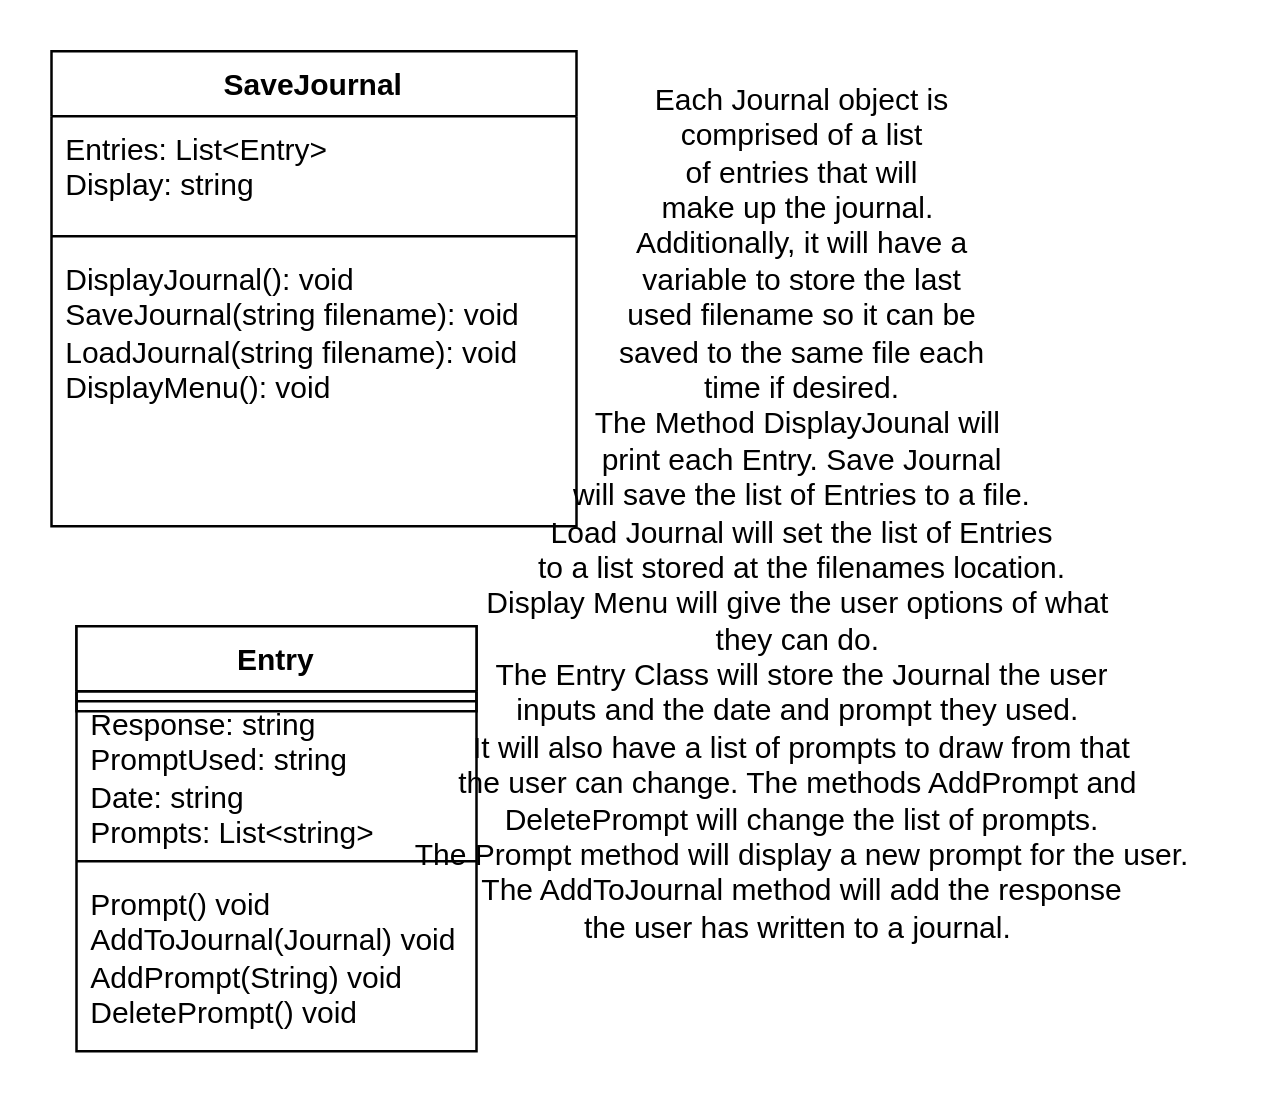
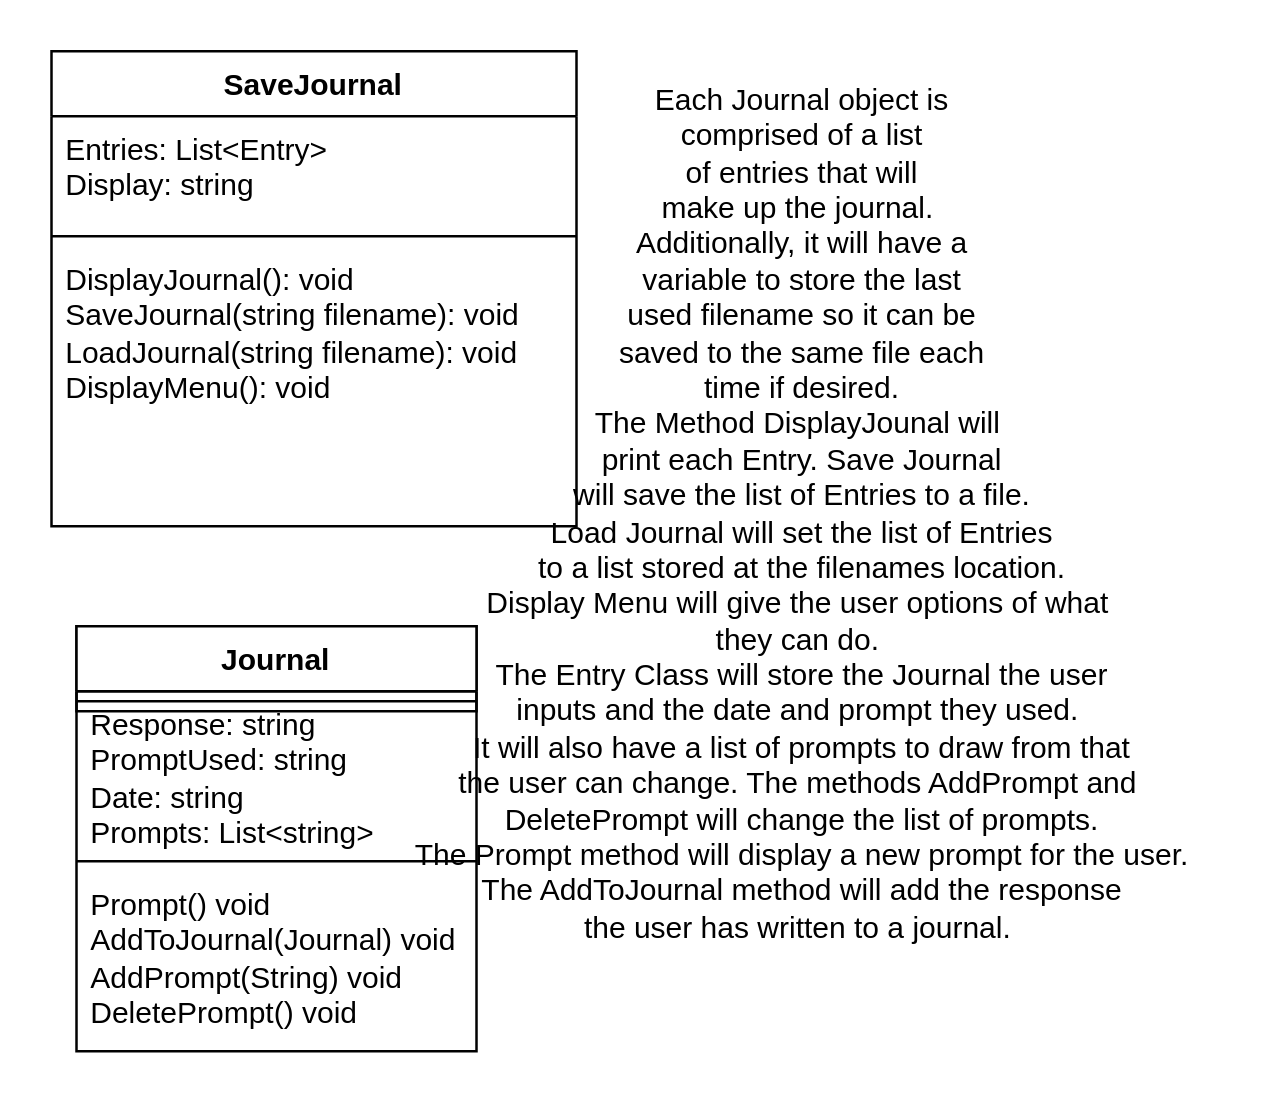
(276, 662) -> (276, 662)
